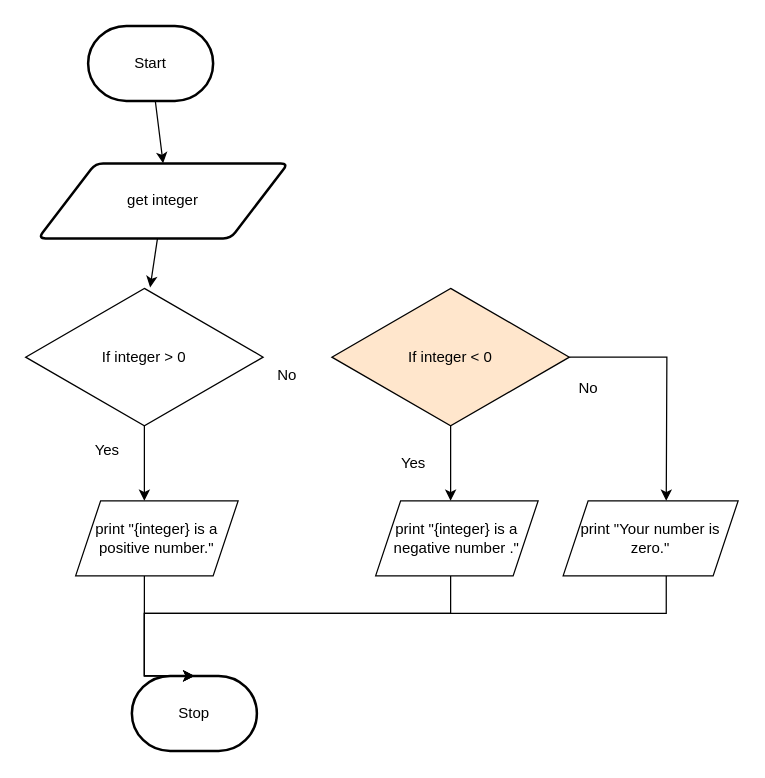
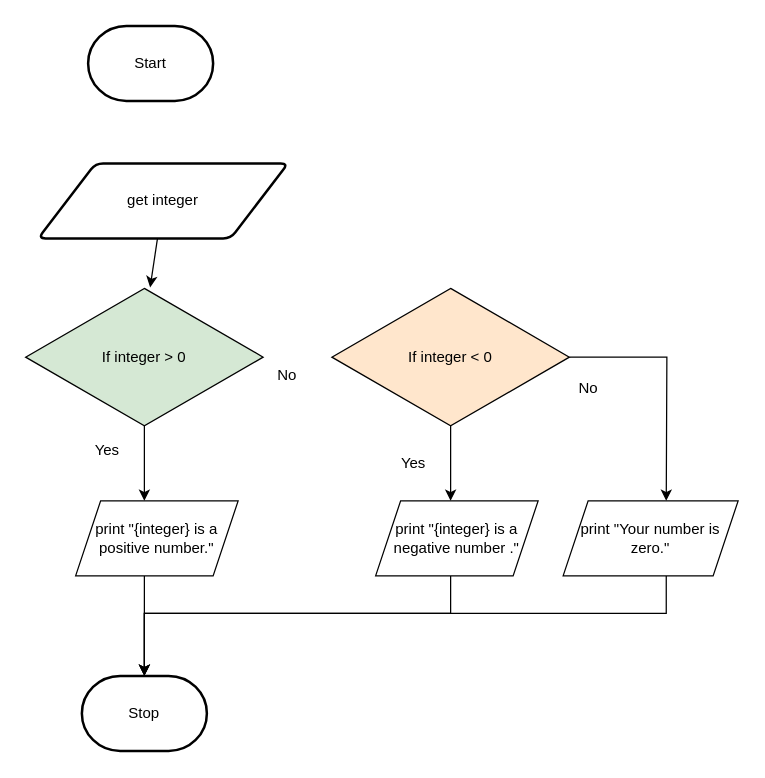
(159, 127) -> none
(144, 357) -> (144, 357)
(194, 713) -> (144, 713)
